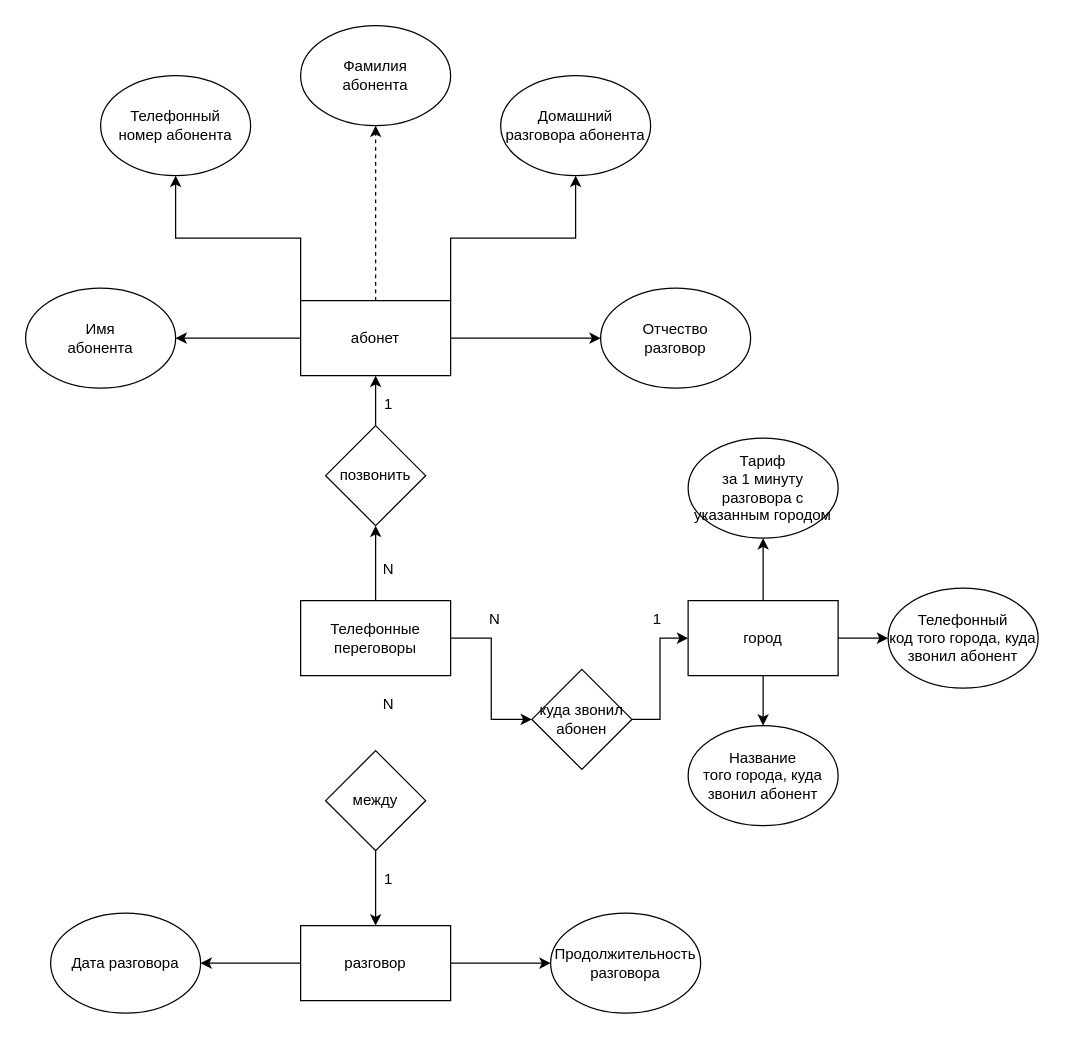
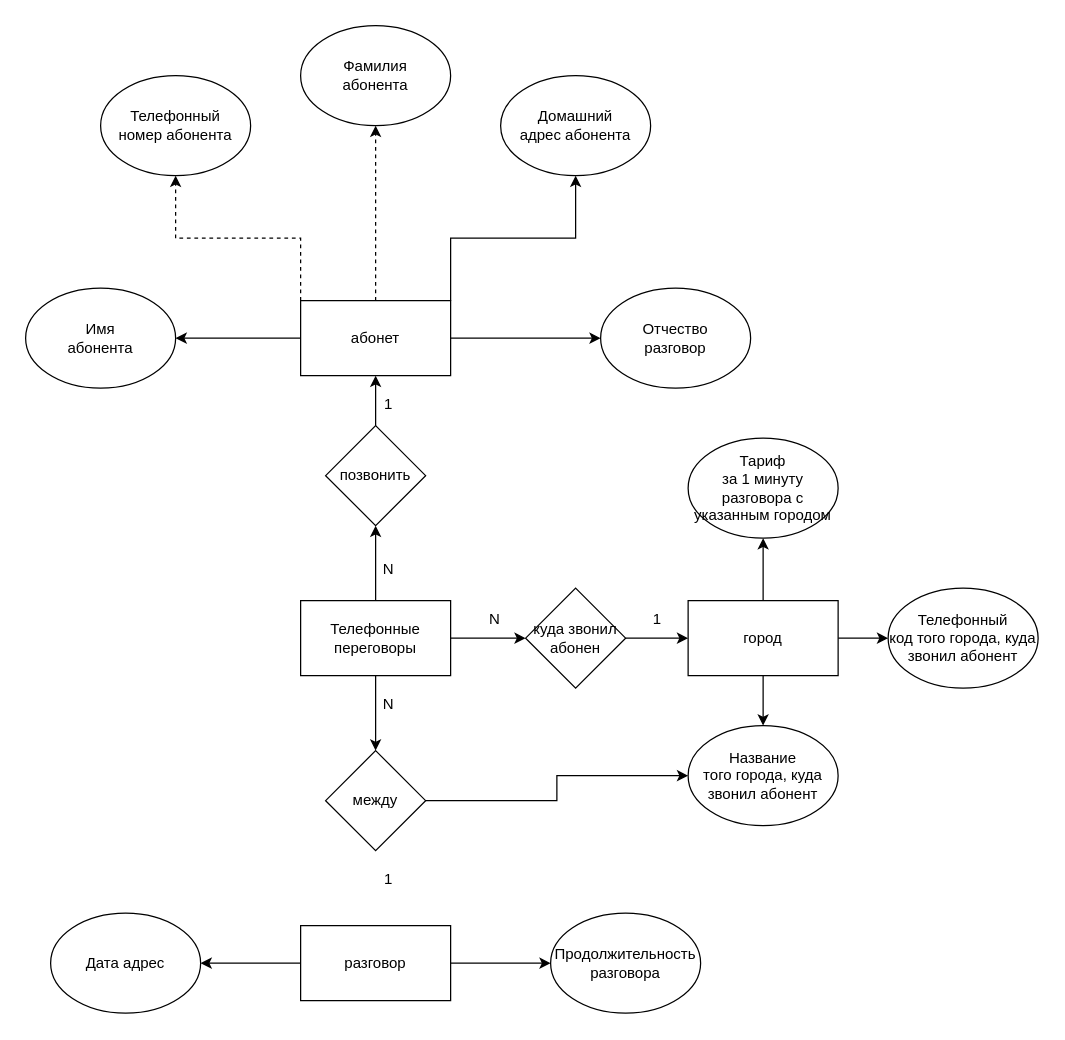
(576, 126) -> (576, 126)
(241, 238) -> (241, 238)
none -> (376, 709)
(582, 719) -> (576, 638)
(376, 884) -> (557, 793)
(126, 963) -> (126, 963)
